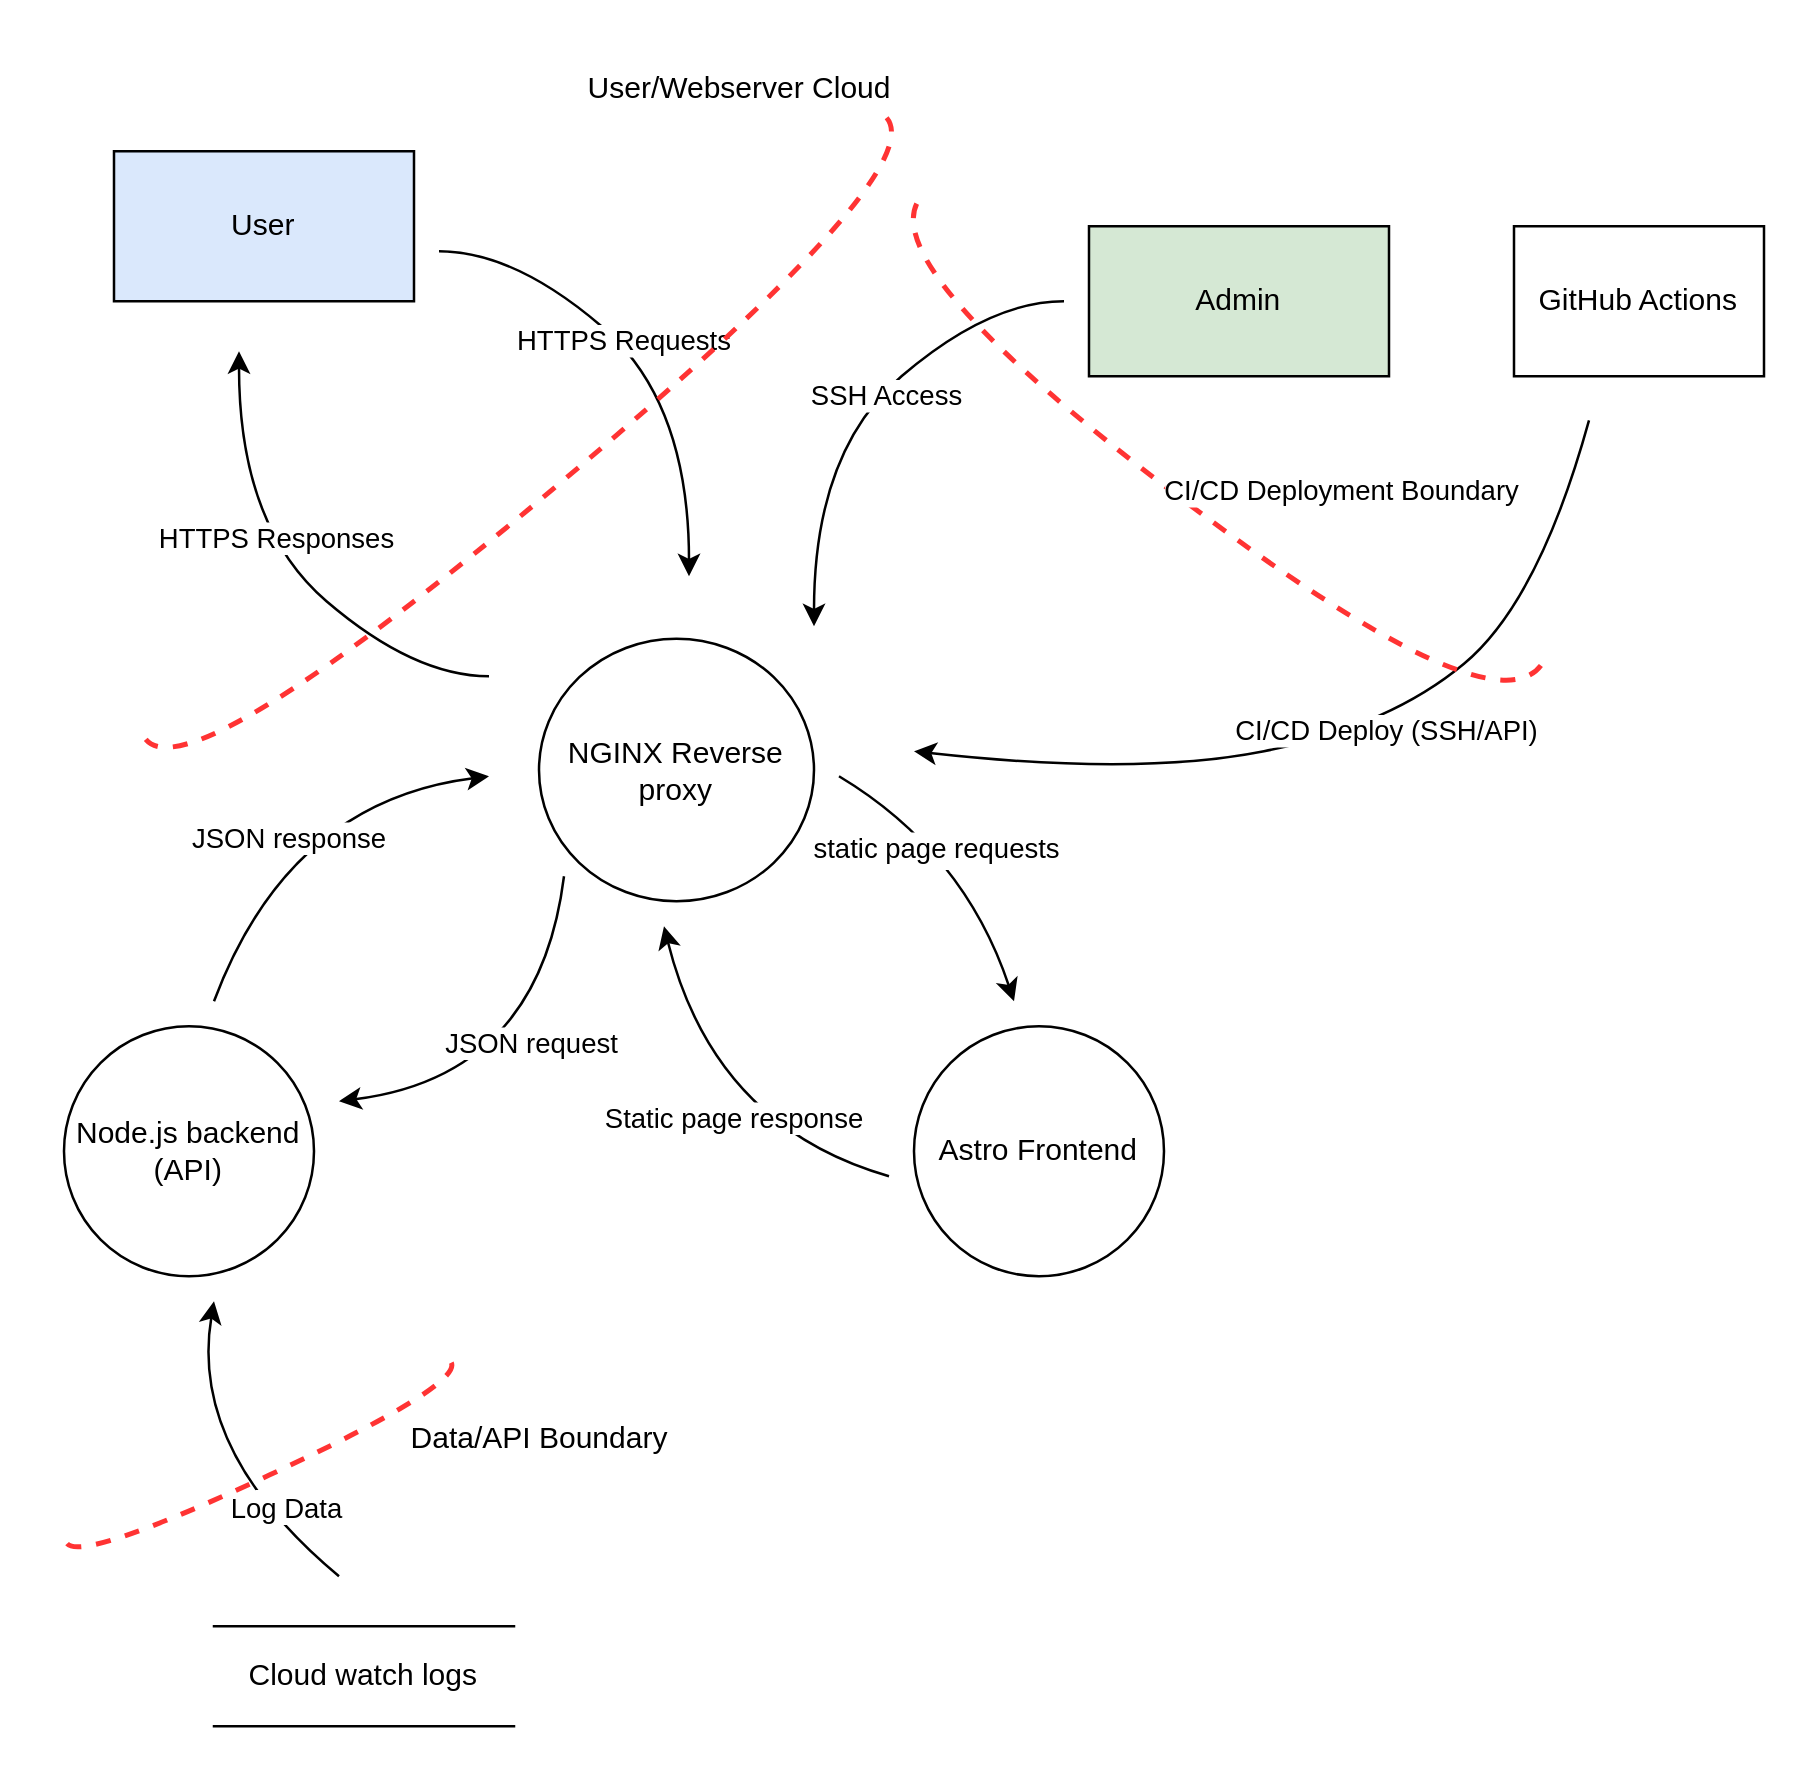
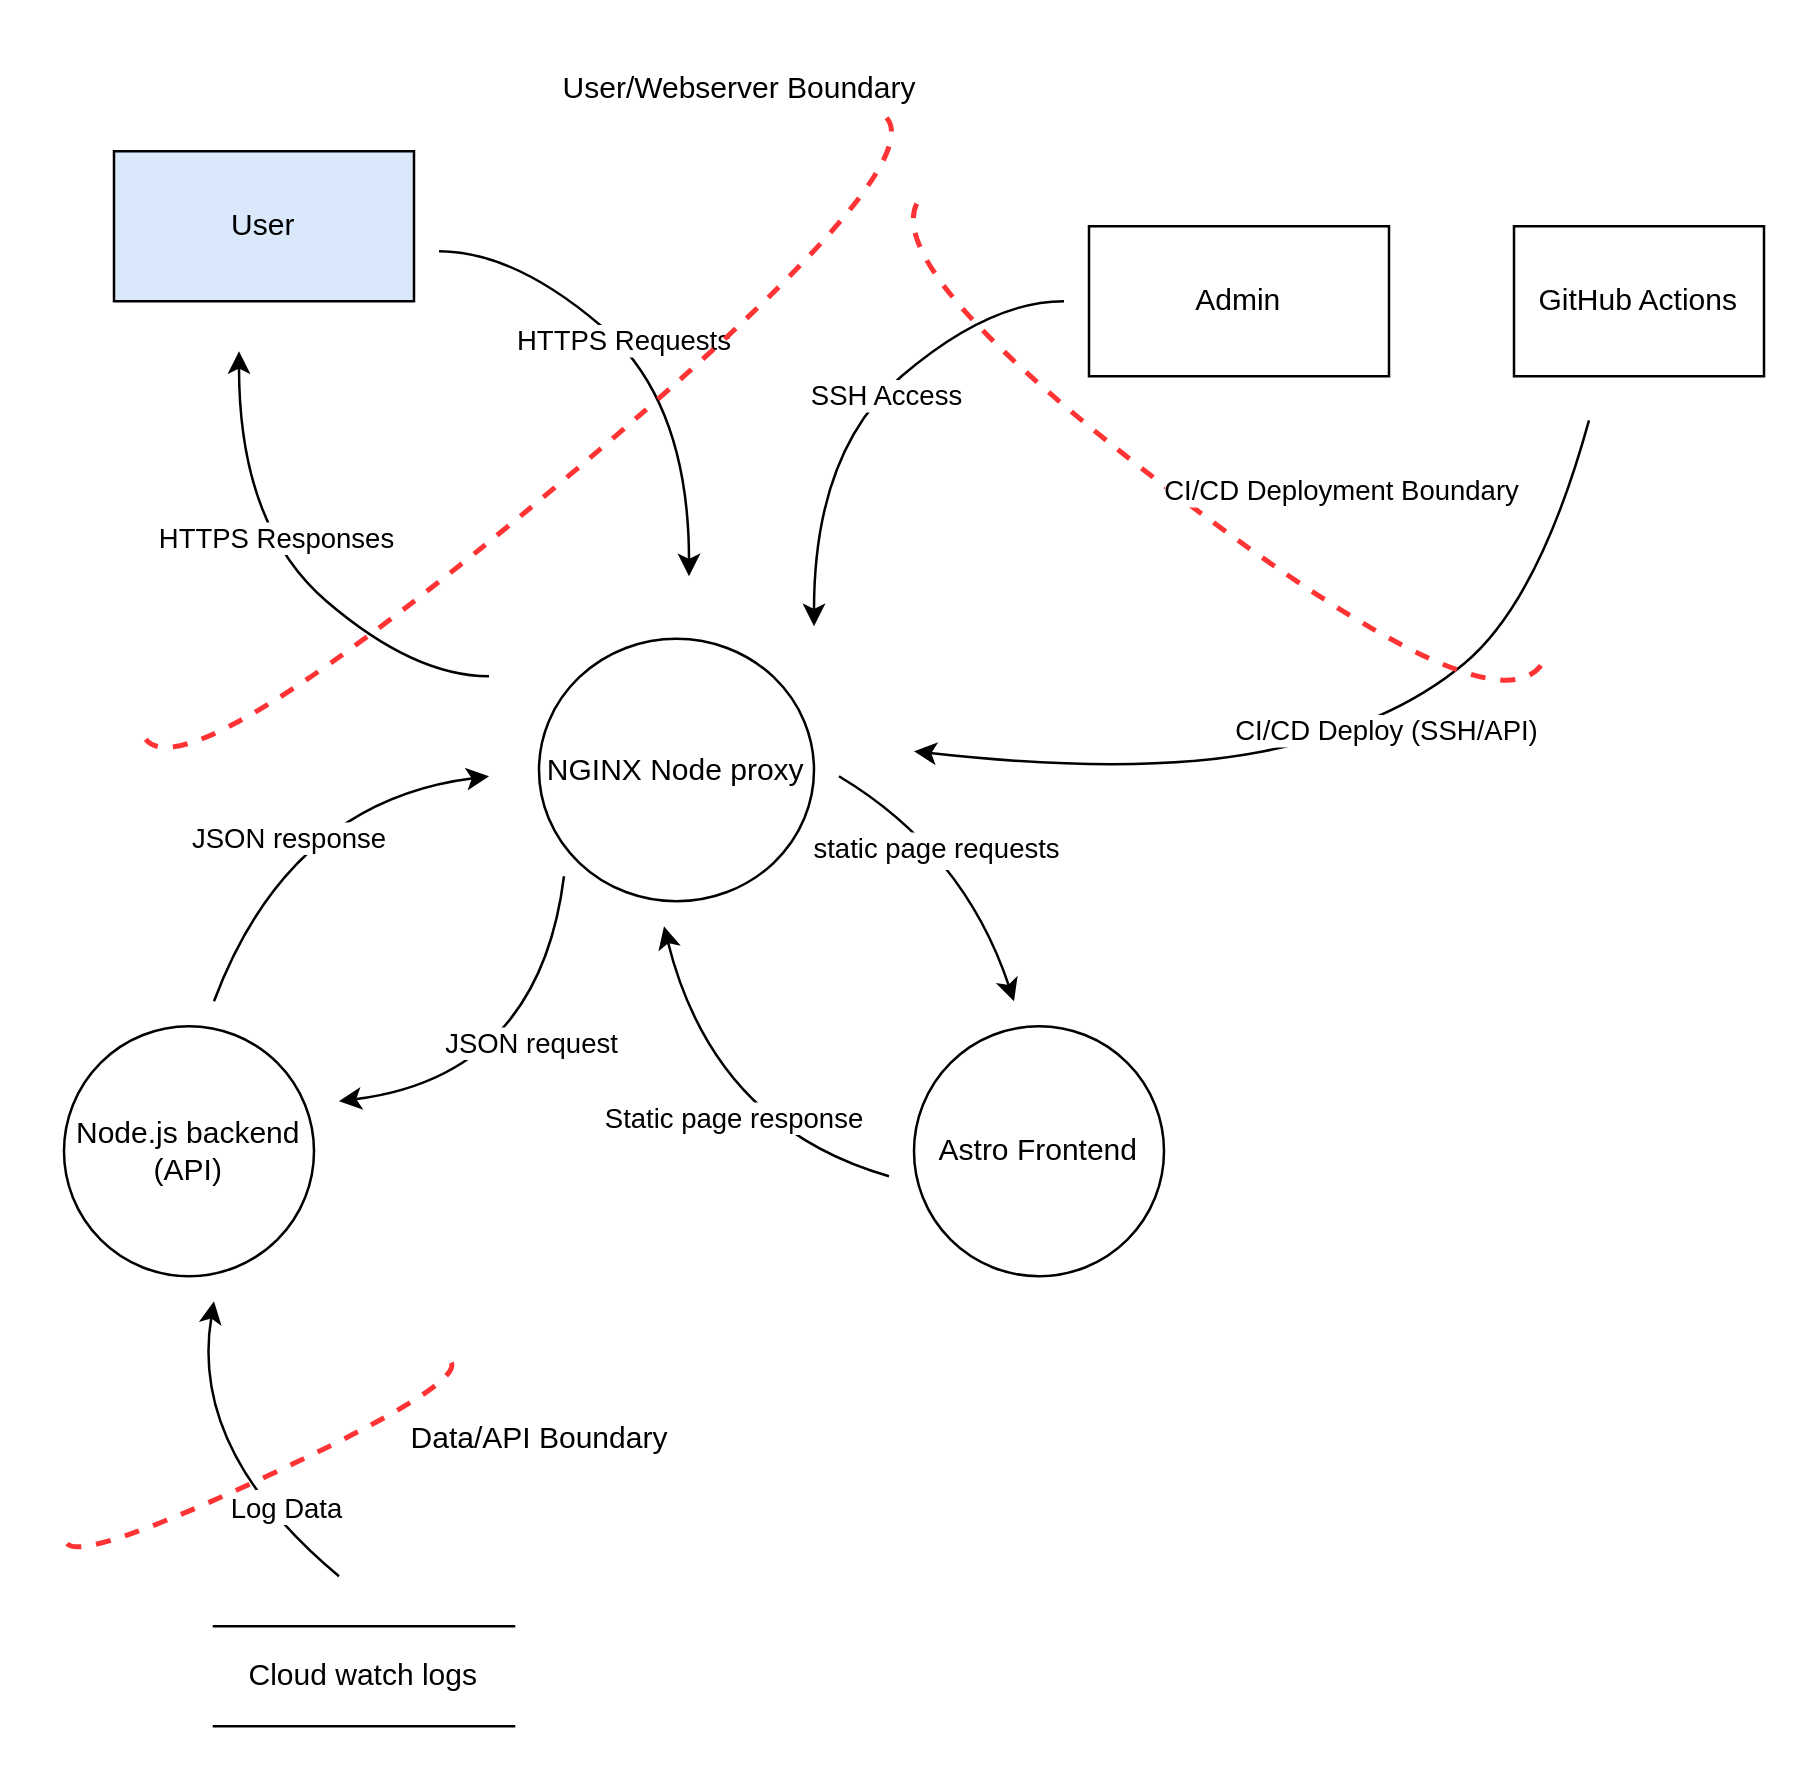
(740, 89) -> (740, 89)
(1239, 301) -> (1239, 301)
(676, 771) -> (676, 771)
